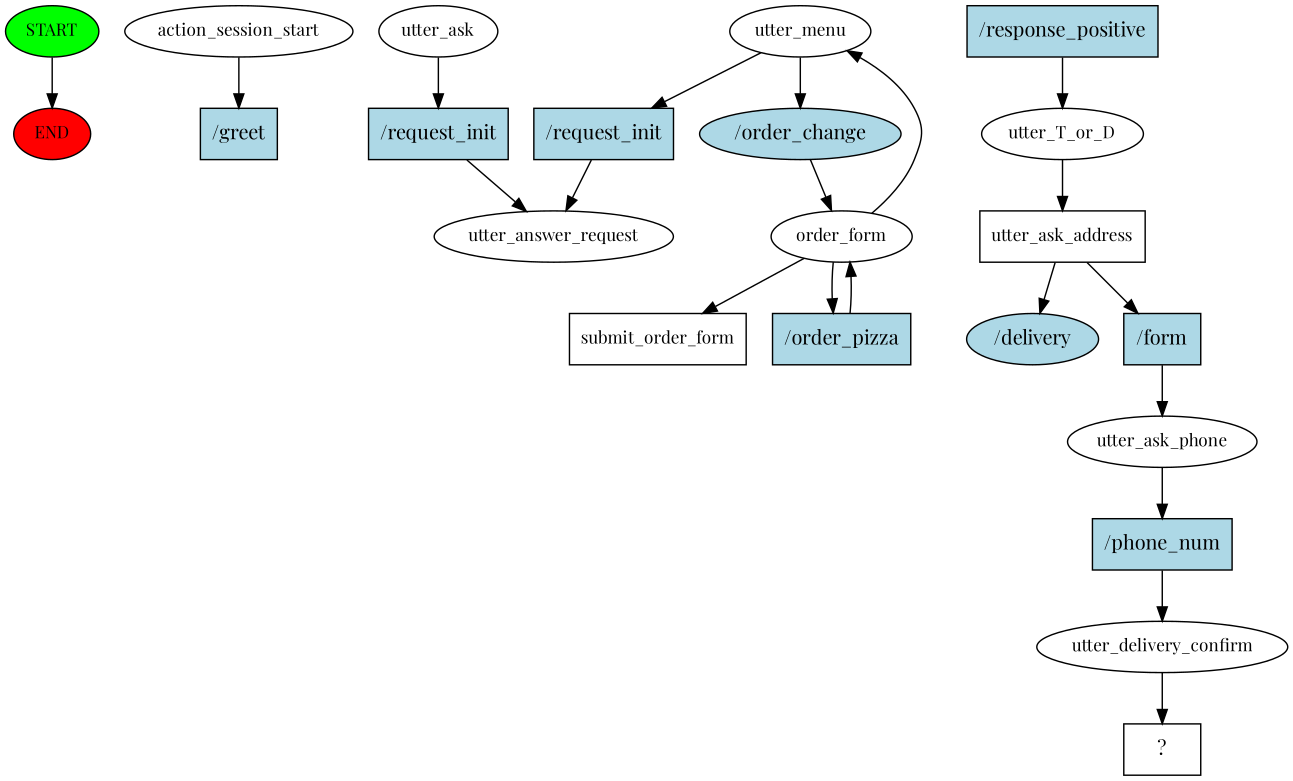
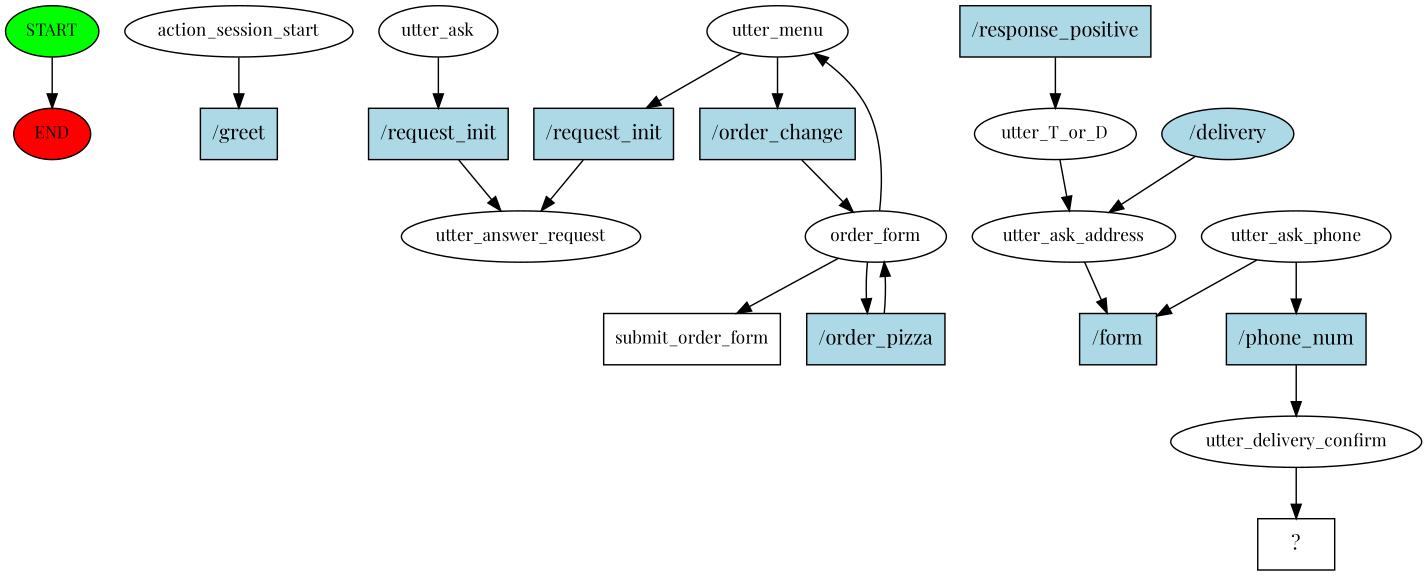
(800, 134) -> (778, 134)
(1063, 237) -> (1074, 237)
(1050, 281) -> (1158, 180)
(1162, 383) -> (1213, 285)
